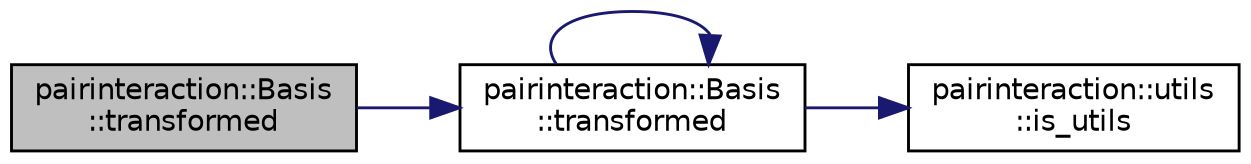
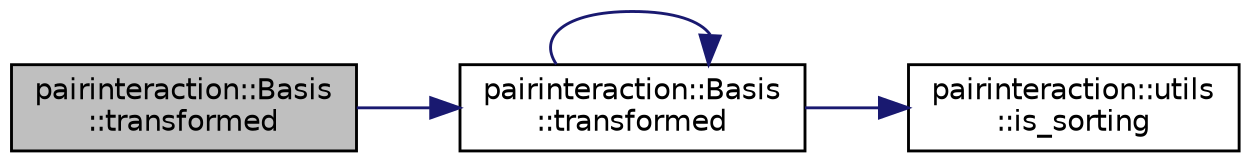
(1074, 108) -> (1074, 108)
